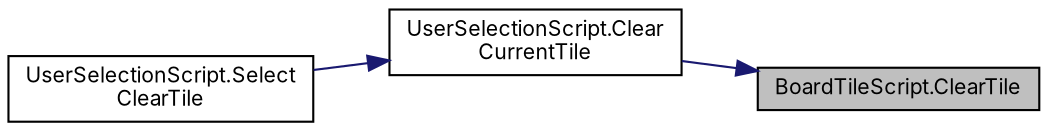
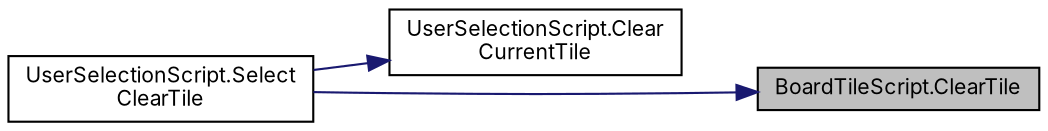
(709, 65) -> (525, 94)
